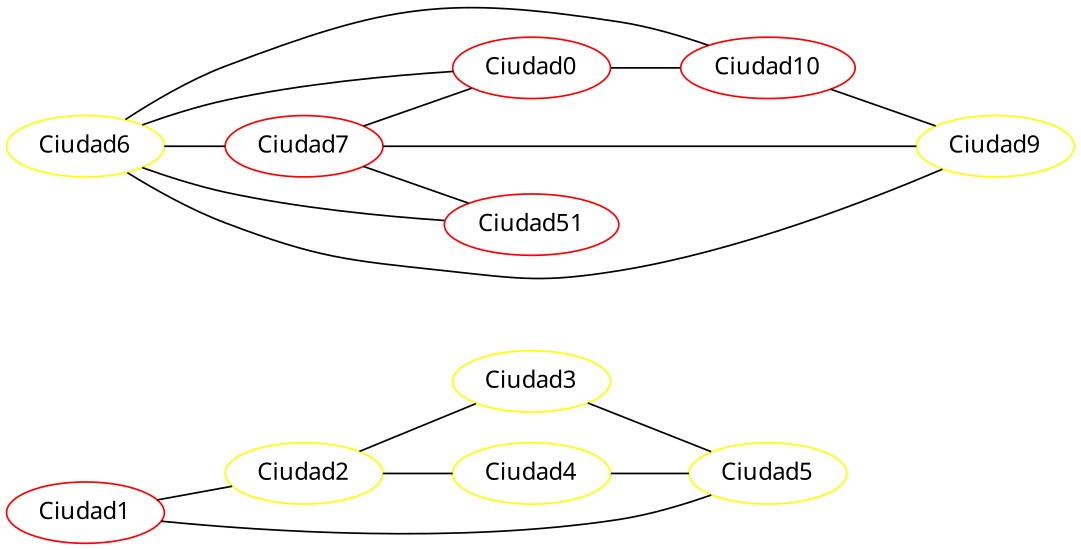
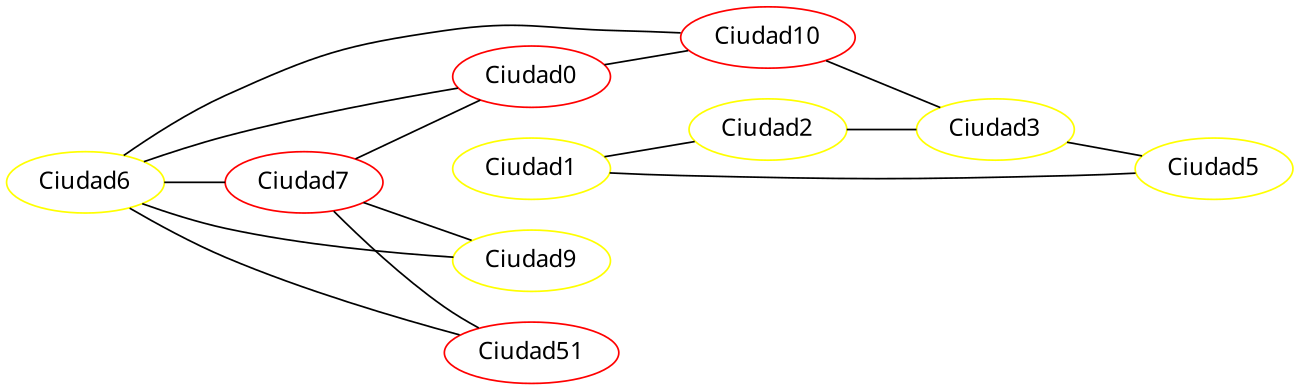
(883, 108) -> (883, 84)
(532, 473) -> none
(85, 513) -> (532, 169)
